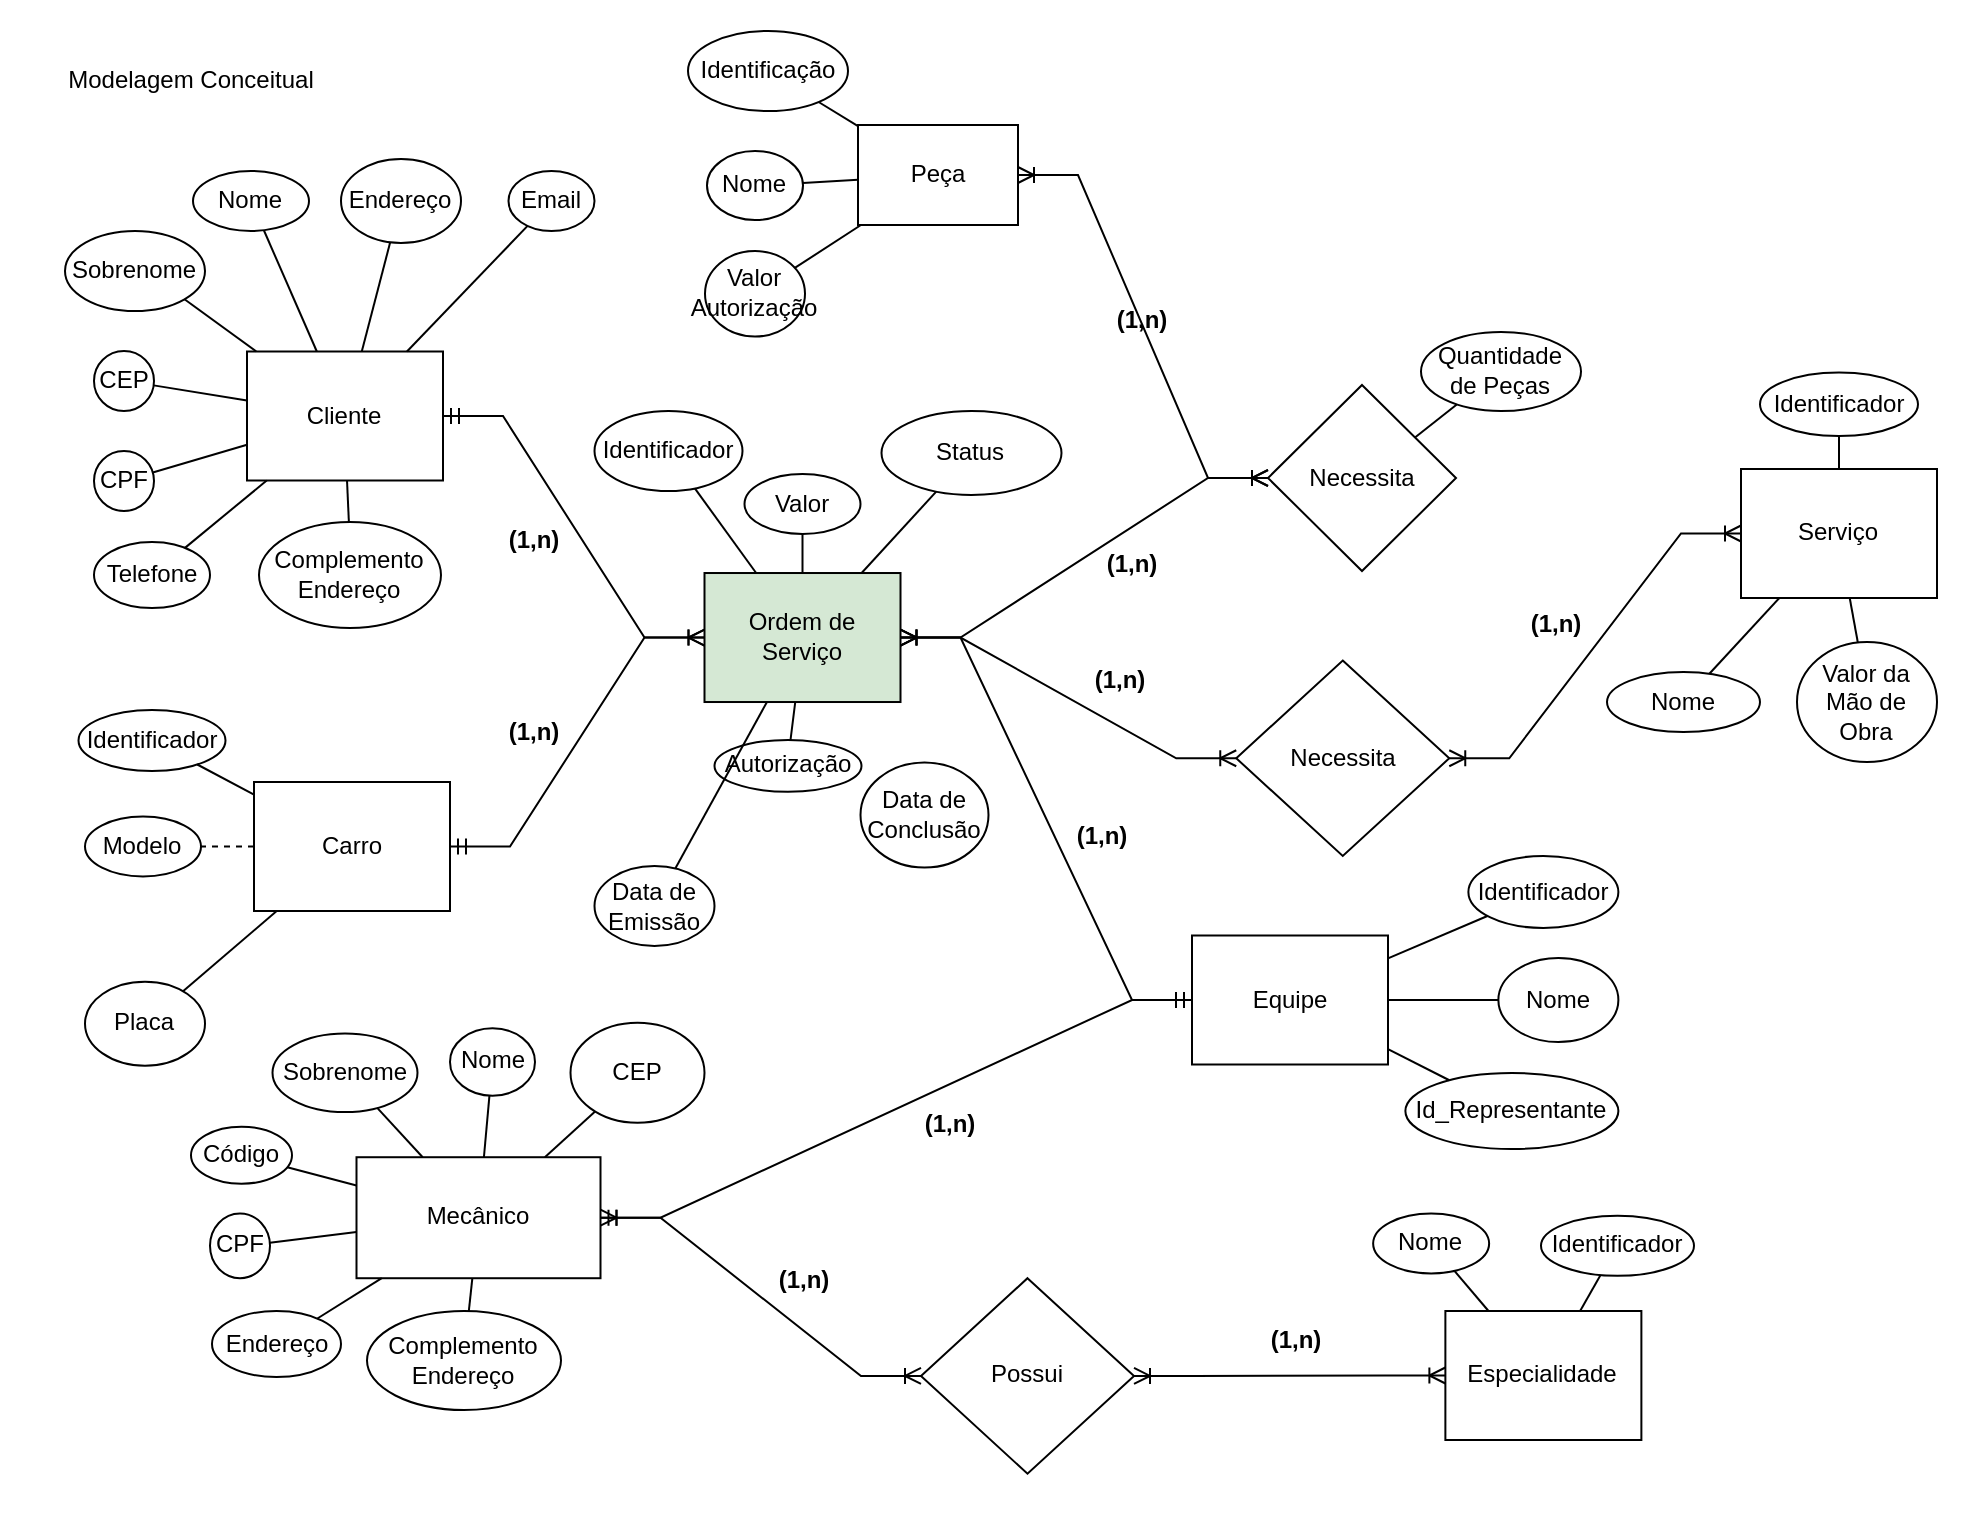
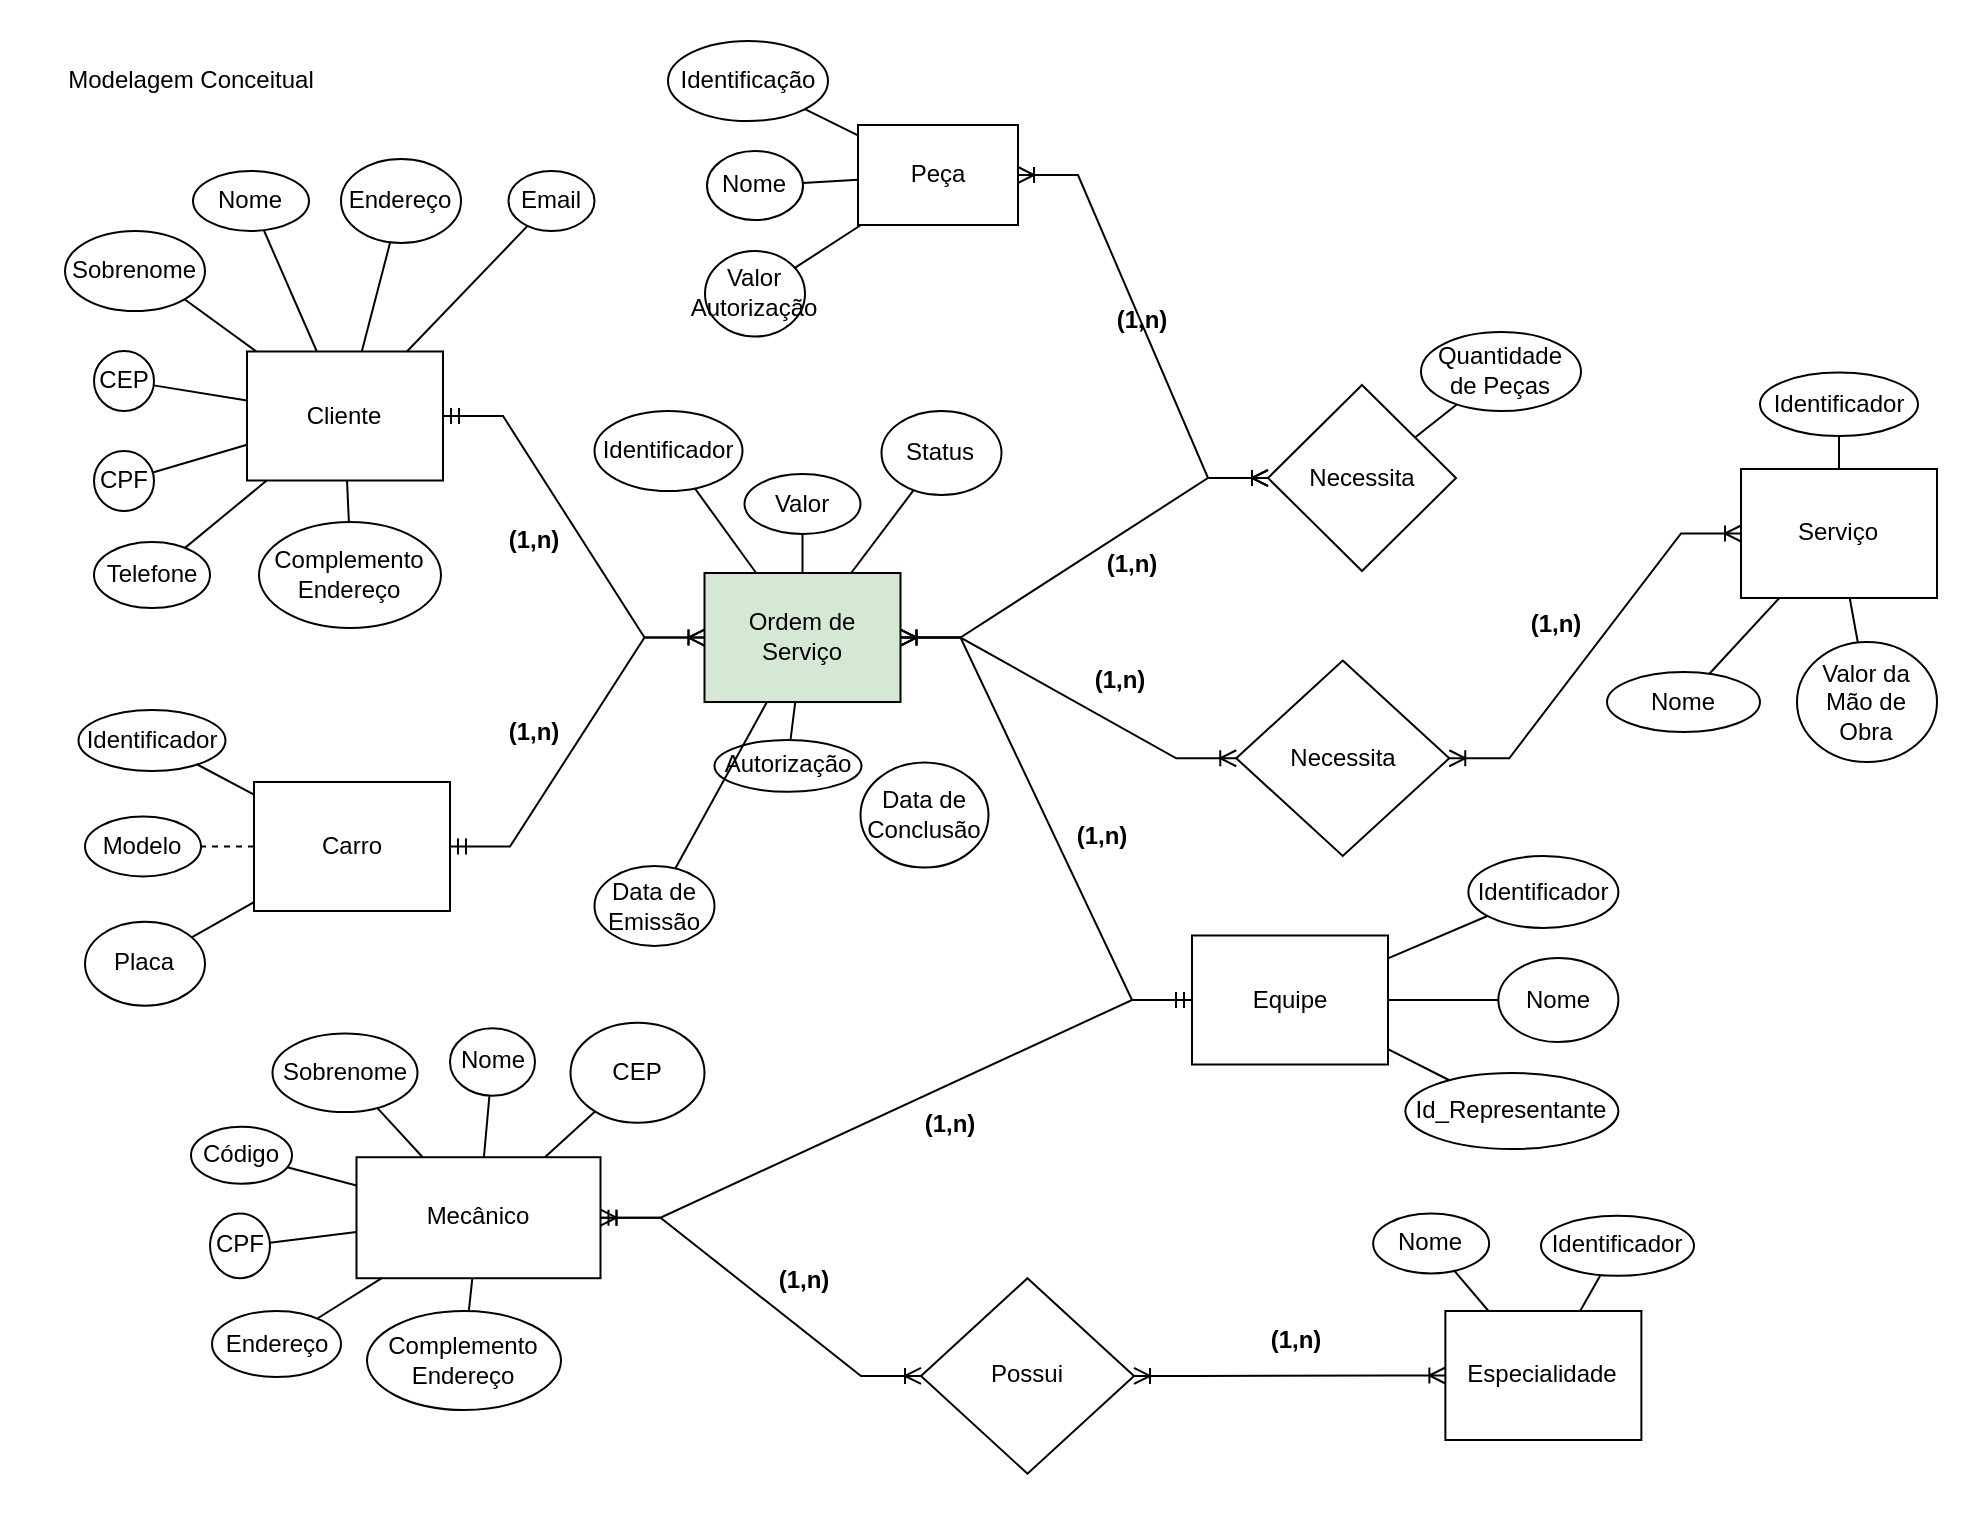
(768, 71) -> (748, 81)
(972, 453) -> (942, 453)
(145, 1024) -> (145, 964)
